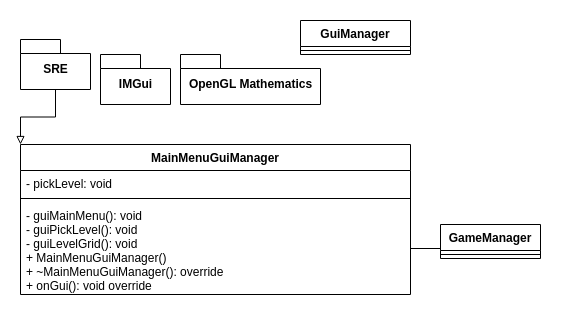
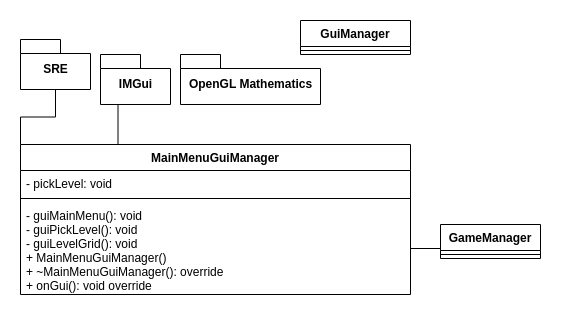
none -> (118, 124)
(21, 135) -> (21, 138)
